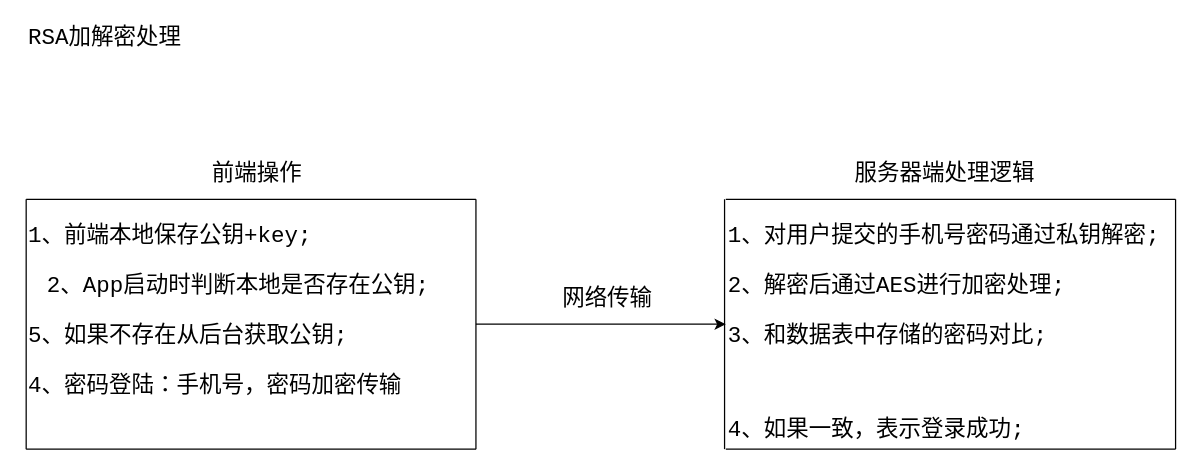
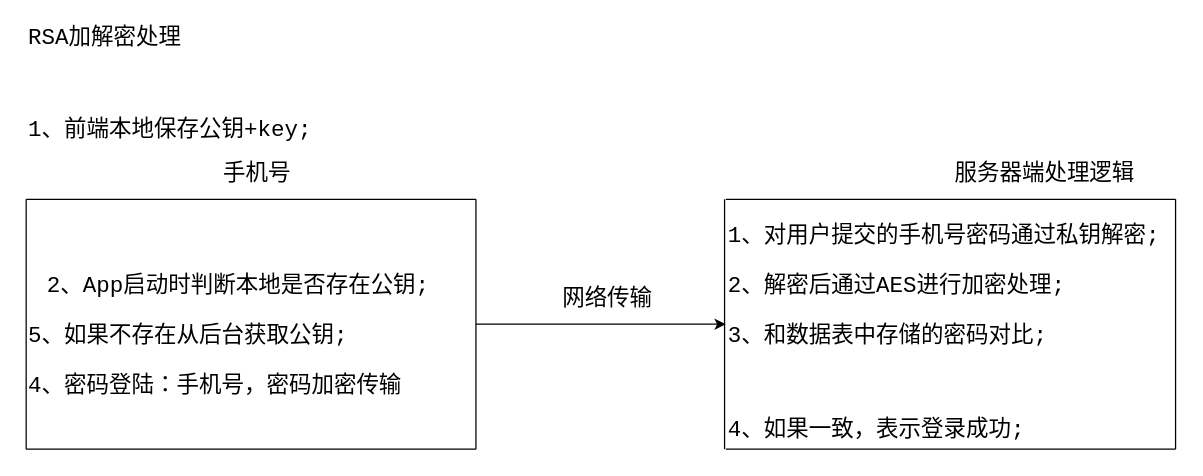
(257, 174) -> (257, 174)
(944, 174) -> (1044, 174)
(194, 237) -> (194, 131)
